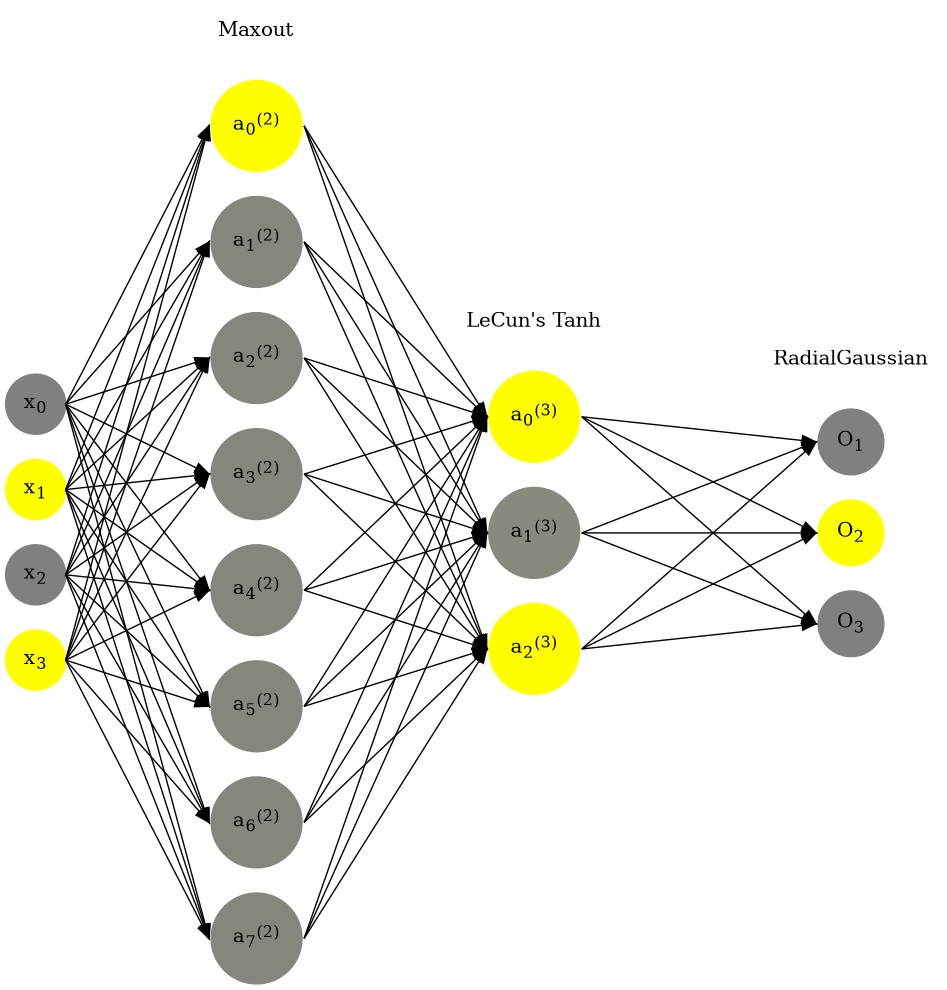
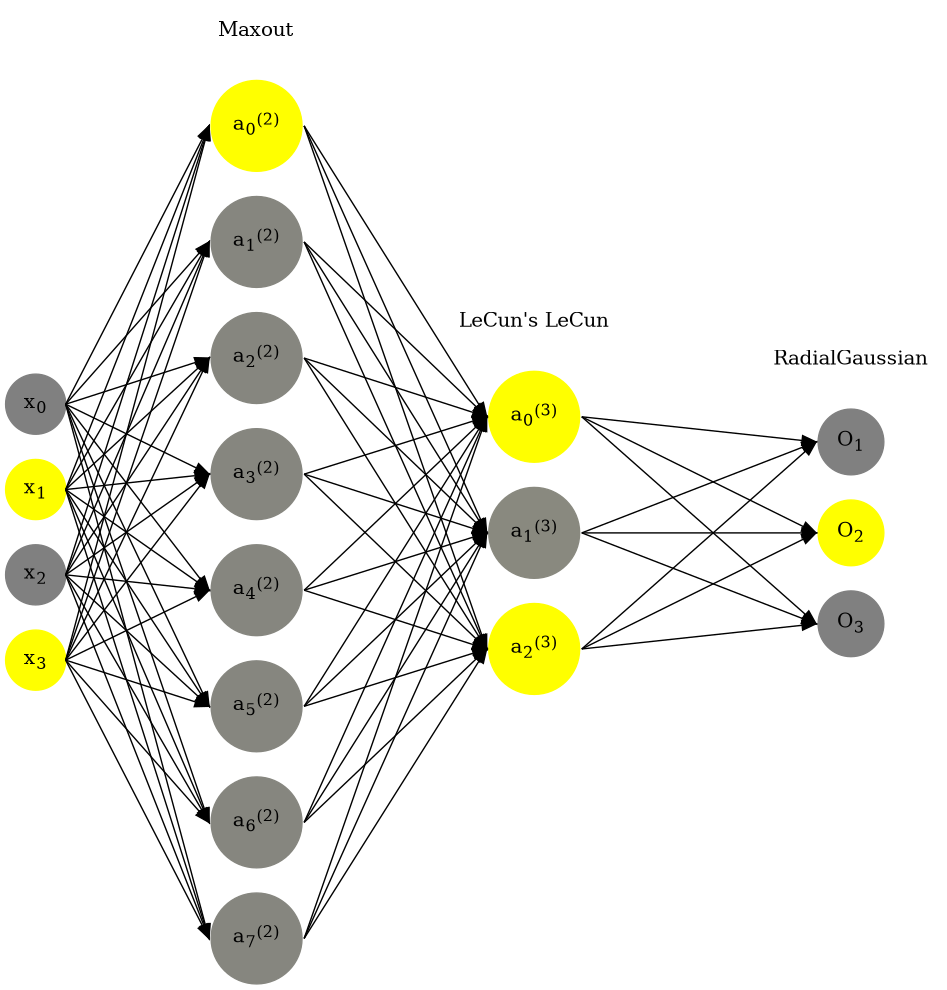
(534, 322) -> (534, 322)
